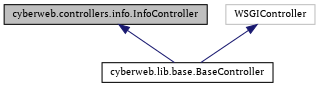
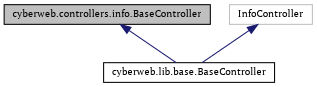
(106, 15) -> (107, 15)
(270, 15) -> (271, 15)
